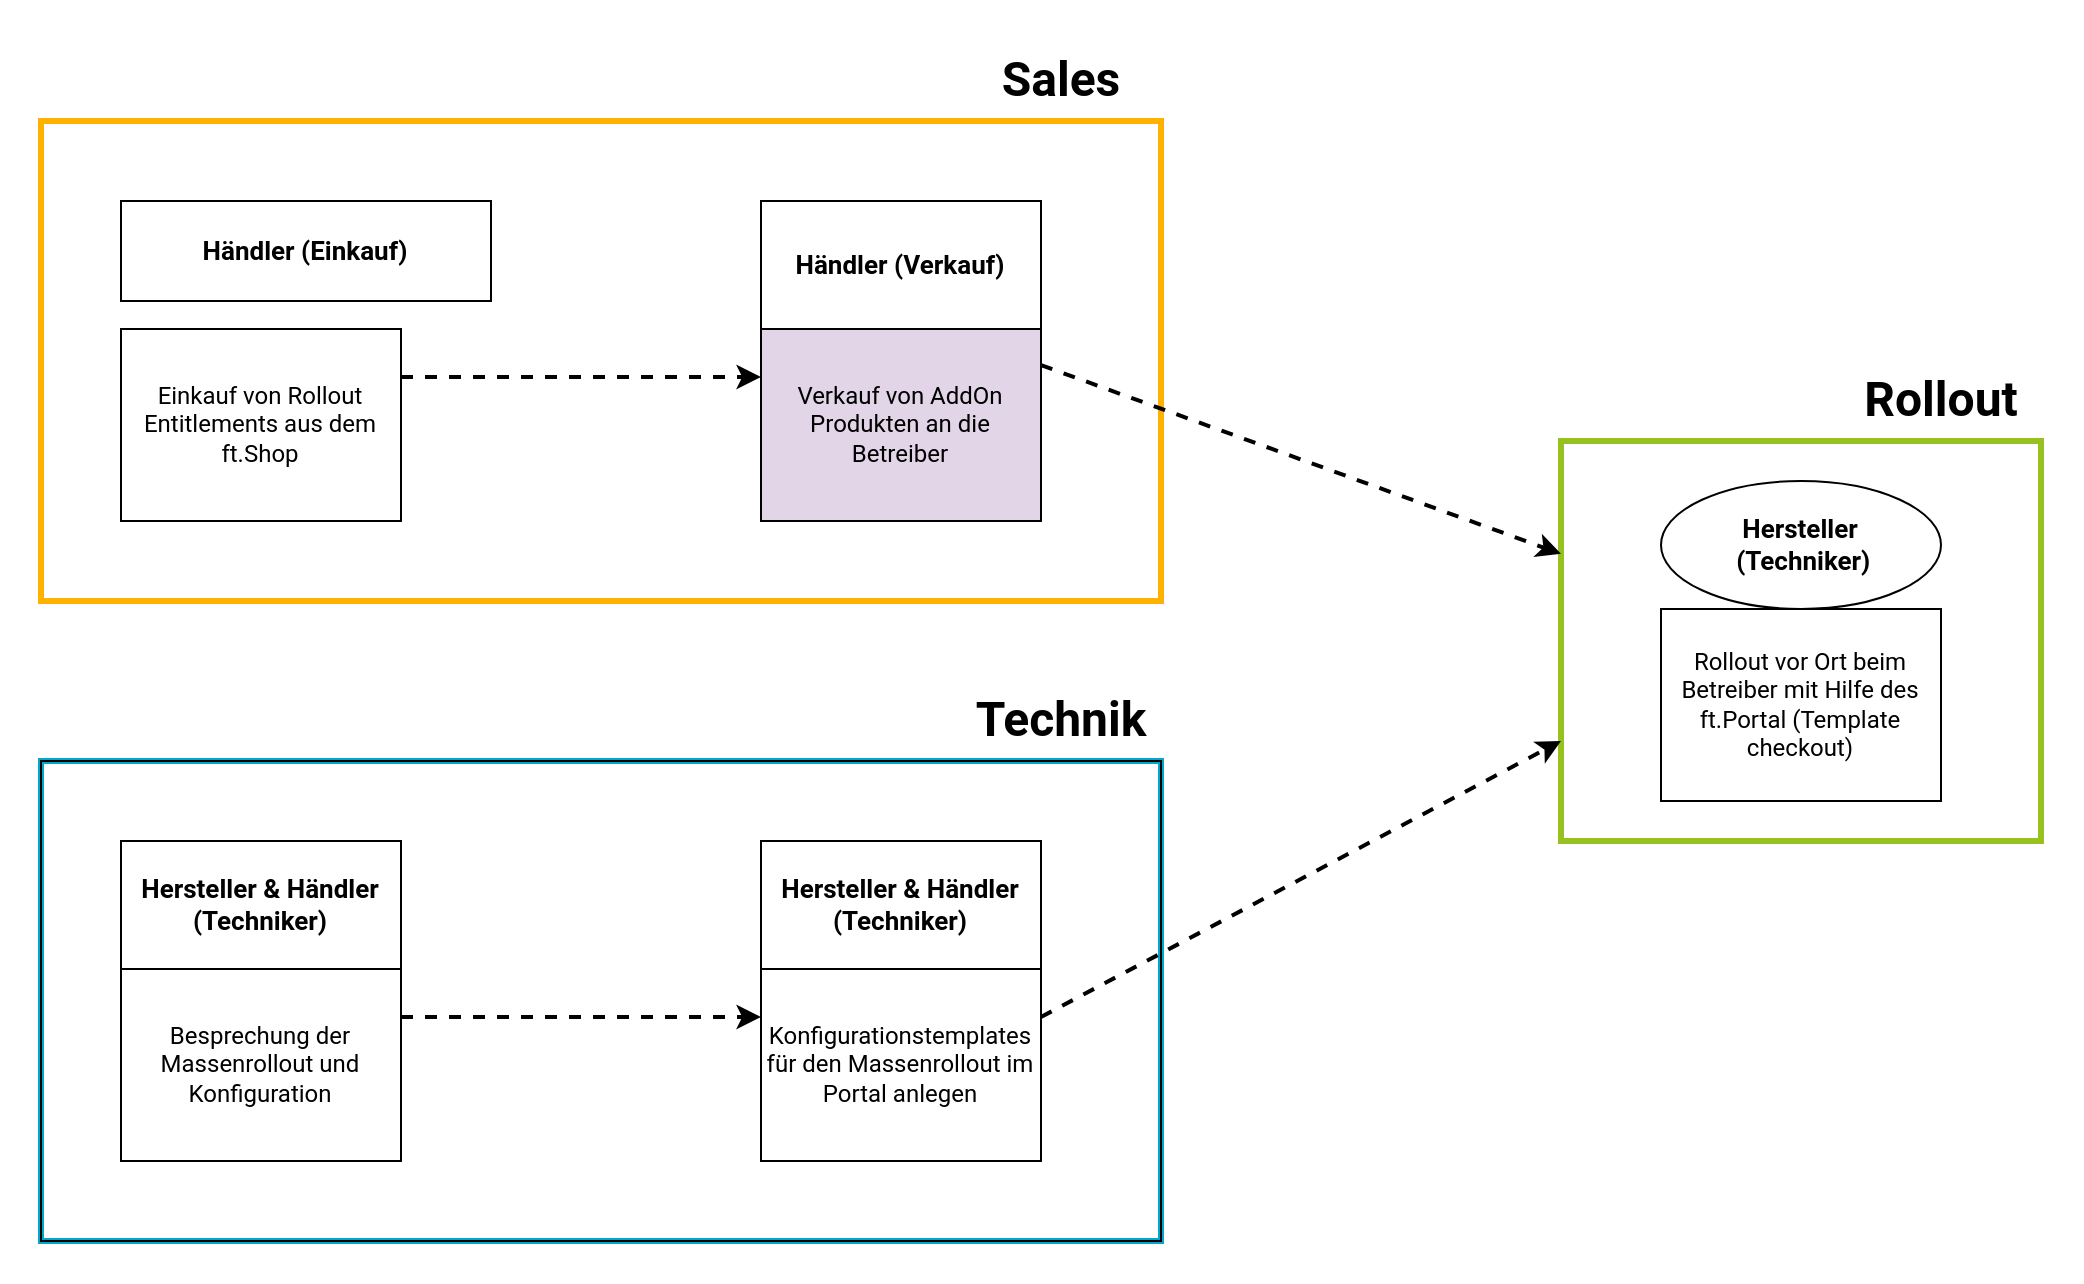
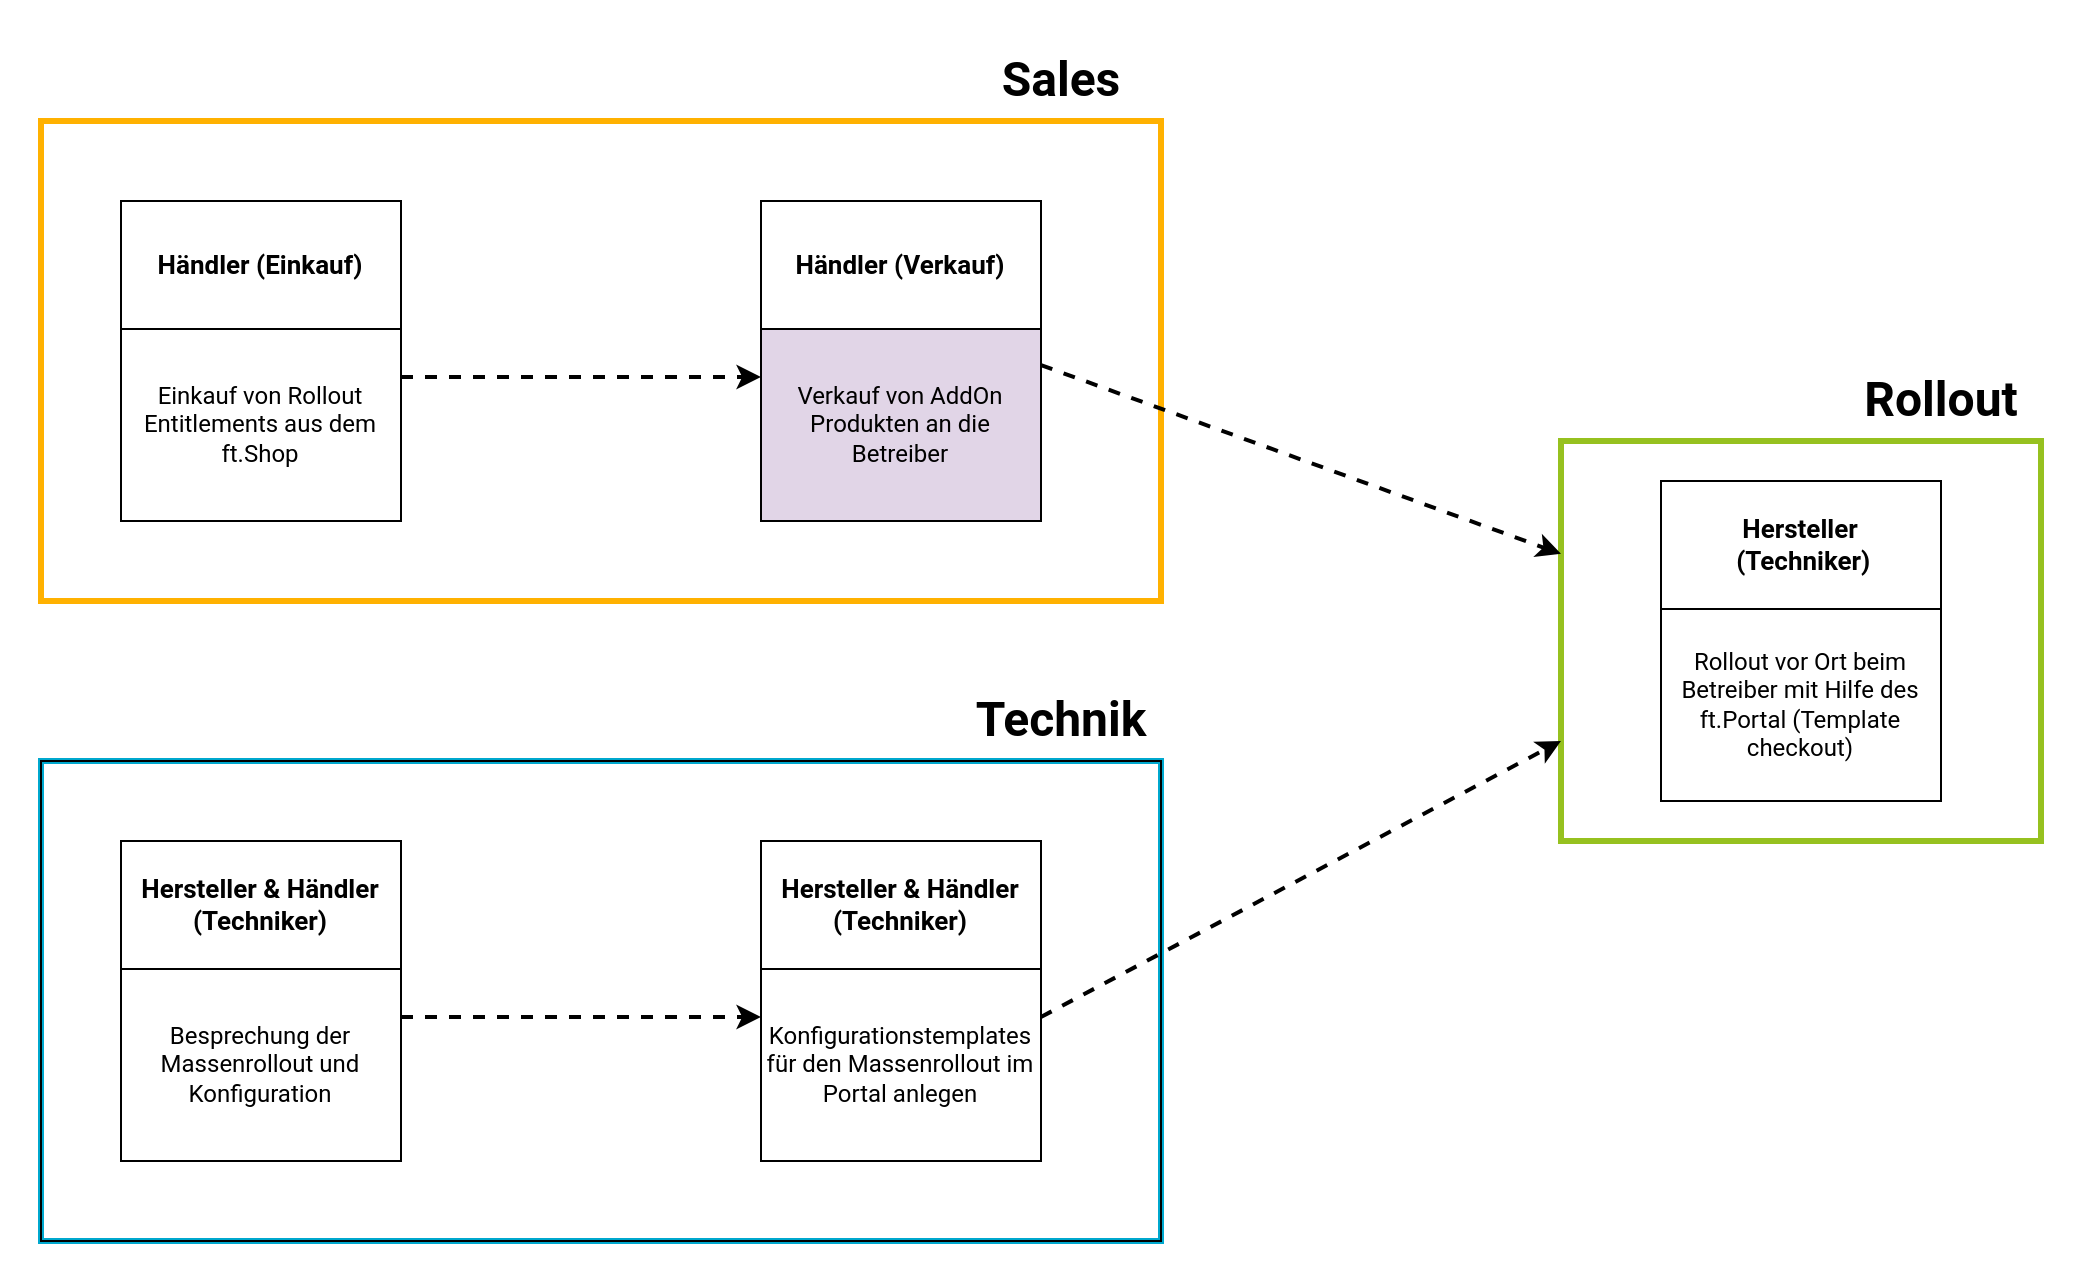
(306, 251) -> (261, 265)
(1801, 545) -> (1801, 545)
